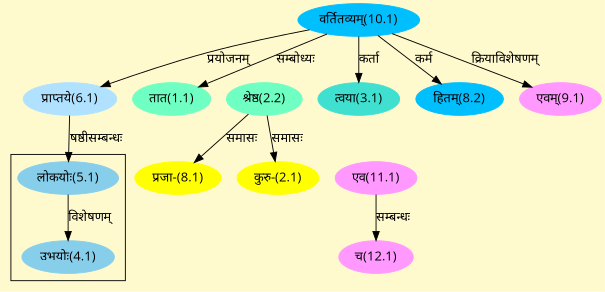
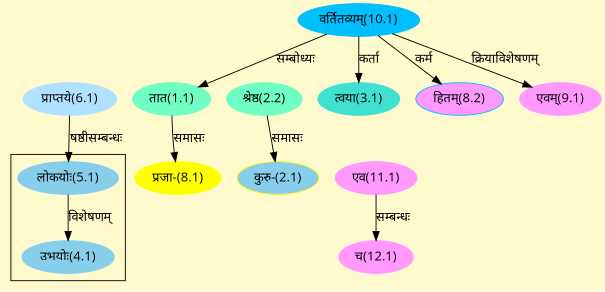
(209, 52) -> none
(460, 99) -> (460, 99)
(225, 135) -> (173, 134)
(278, 178) -> (278, 178)
